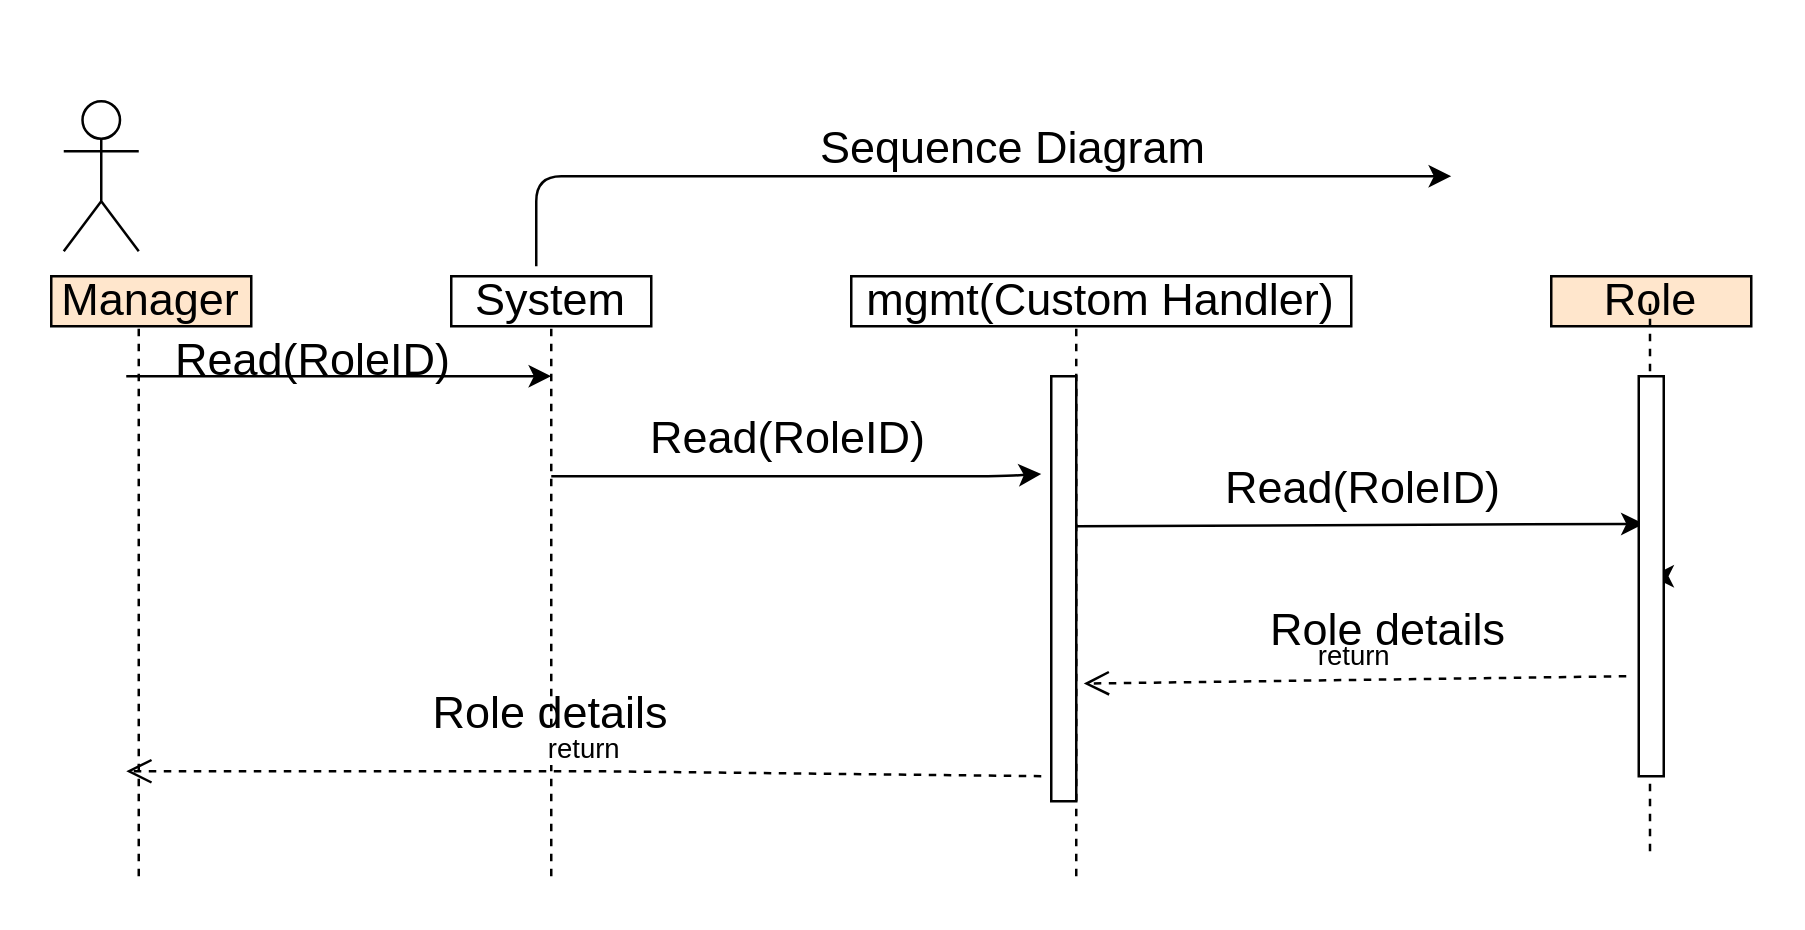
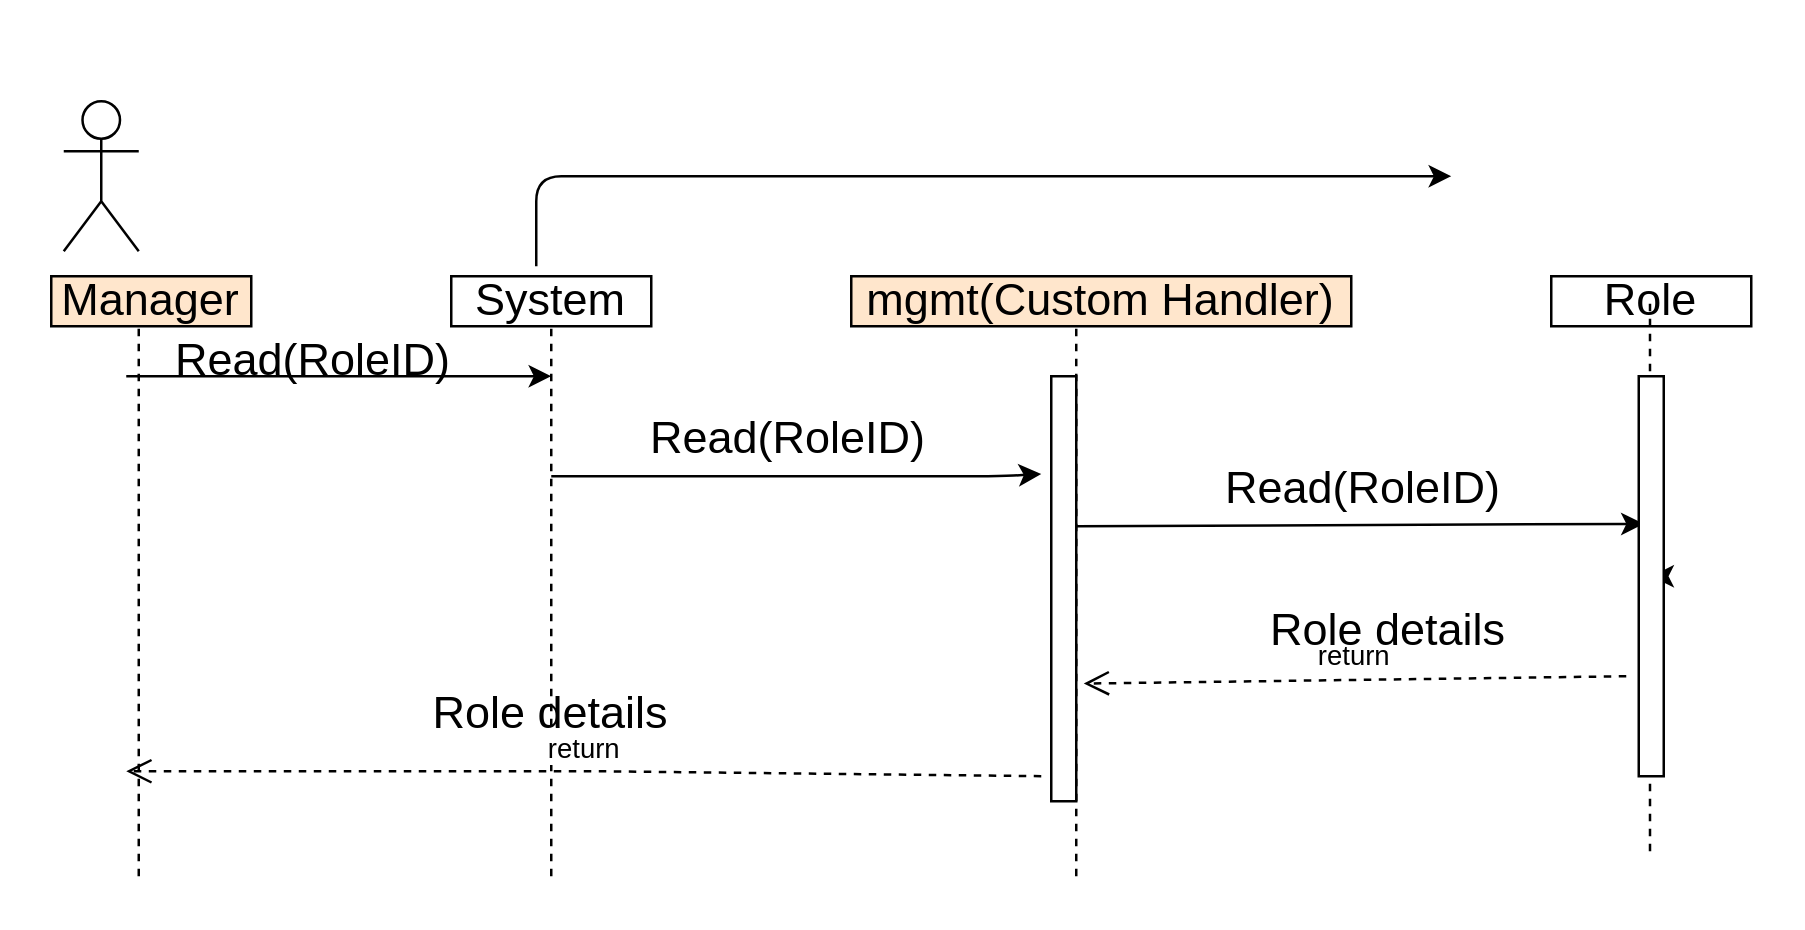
(1014, 114) -> none
(1101, 301) -> (1101, 301)
(1651, 301) -> (1651, 301)
